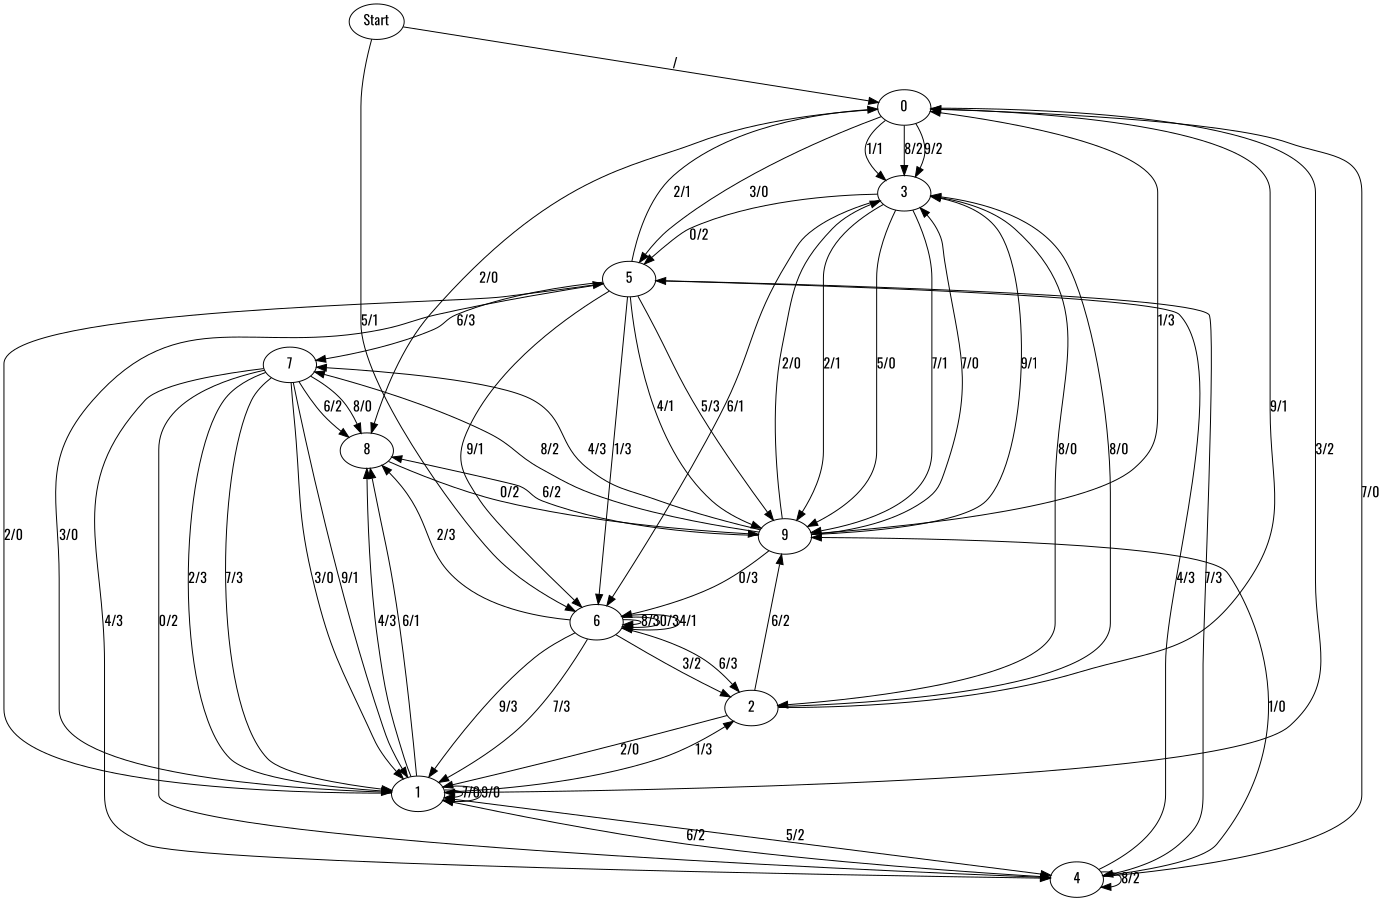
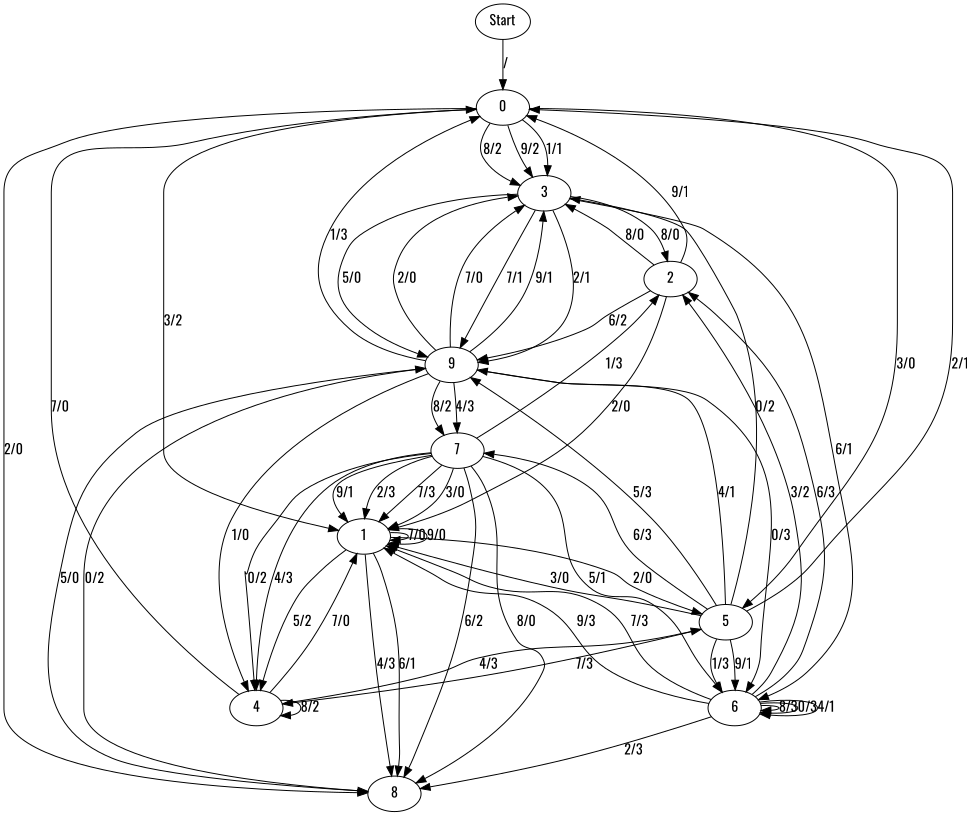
(759, 207) -> (751, 368)
(369, 360) -> (585, 583)
(552, 494) -> (70, 579)
(1228, 573) -> (254, 485)
(589, 776) -> (569, 376)
(696, 837) -> (342, 622)
